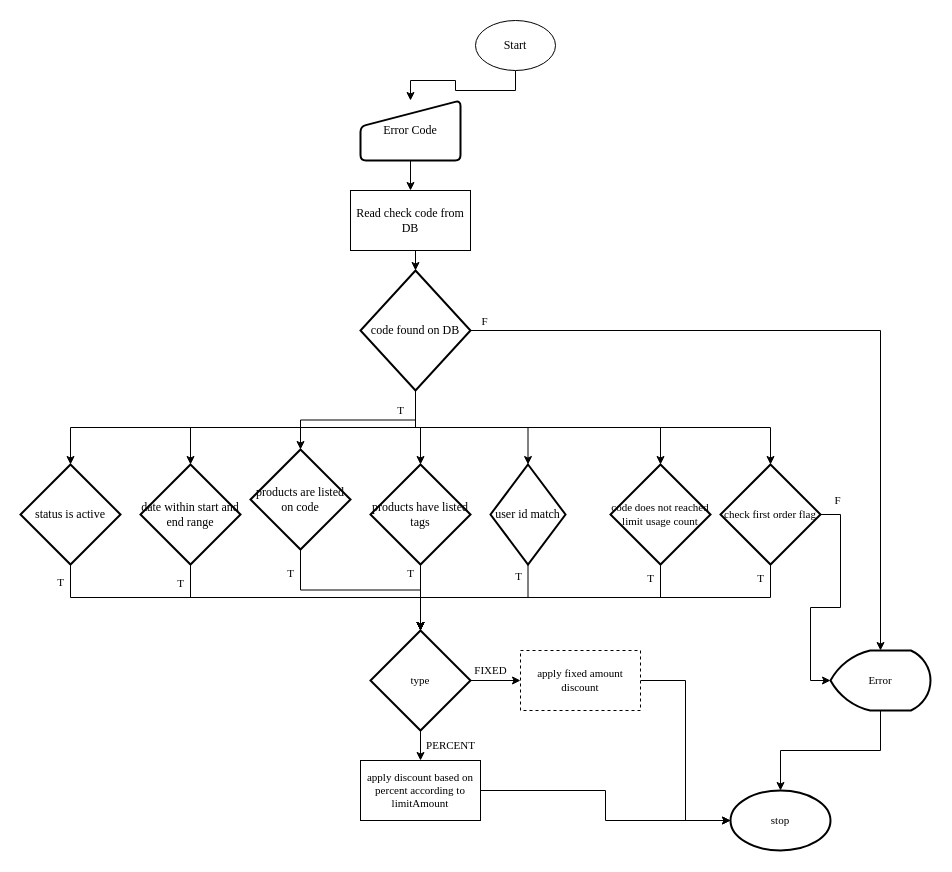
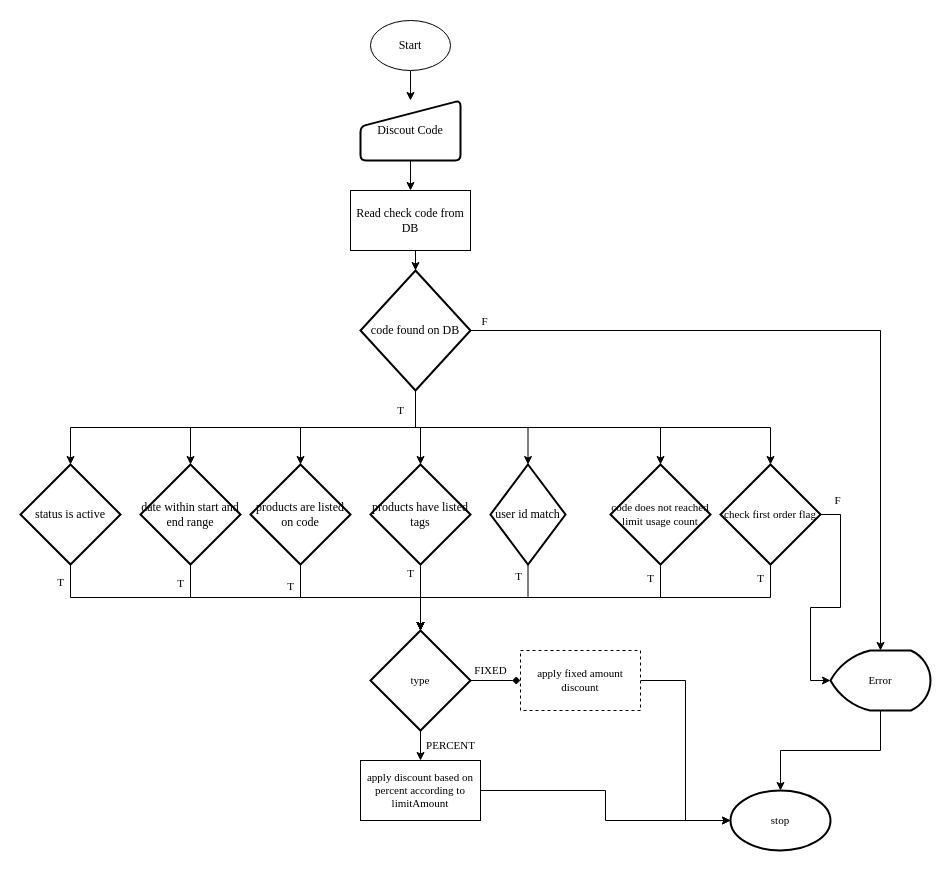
(516, 46) -> (411, 46)
(411, 131) -> (411, 131)
(301, 500) -> (301, 515)
(512, 681) -> (512, 681)
